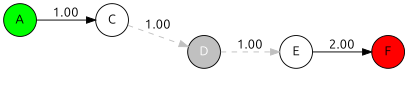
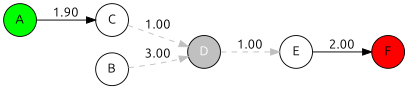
(66, 13) -> (66, 13)
none -> (112, 69)
